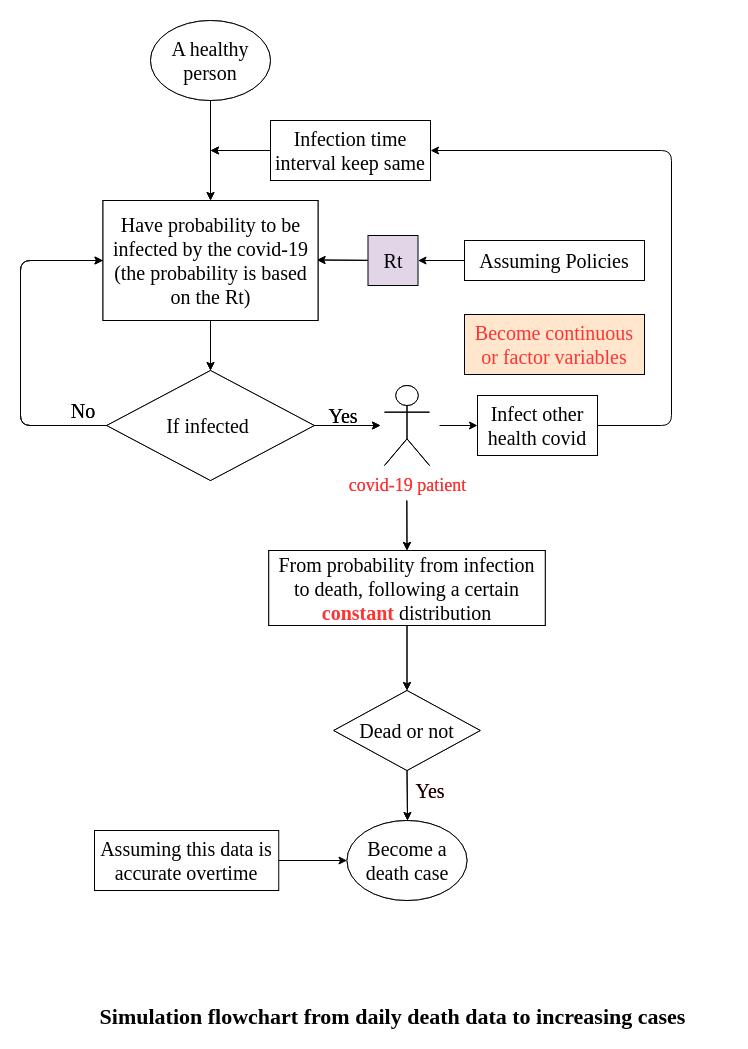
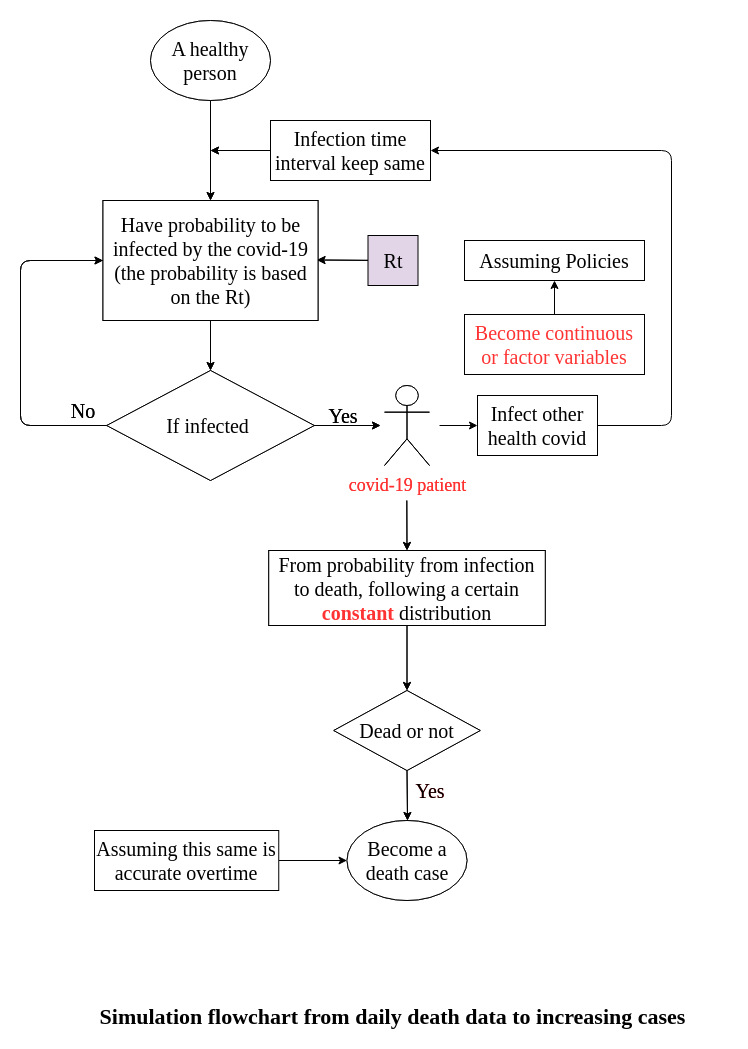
(444, 261) -> none
none -> (555, 301)
(555, 345) -> (555, 345)
(187, 861) -> (187, 861)
